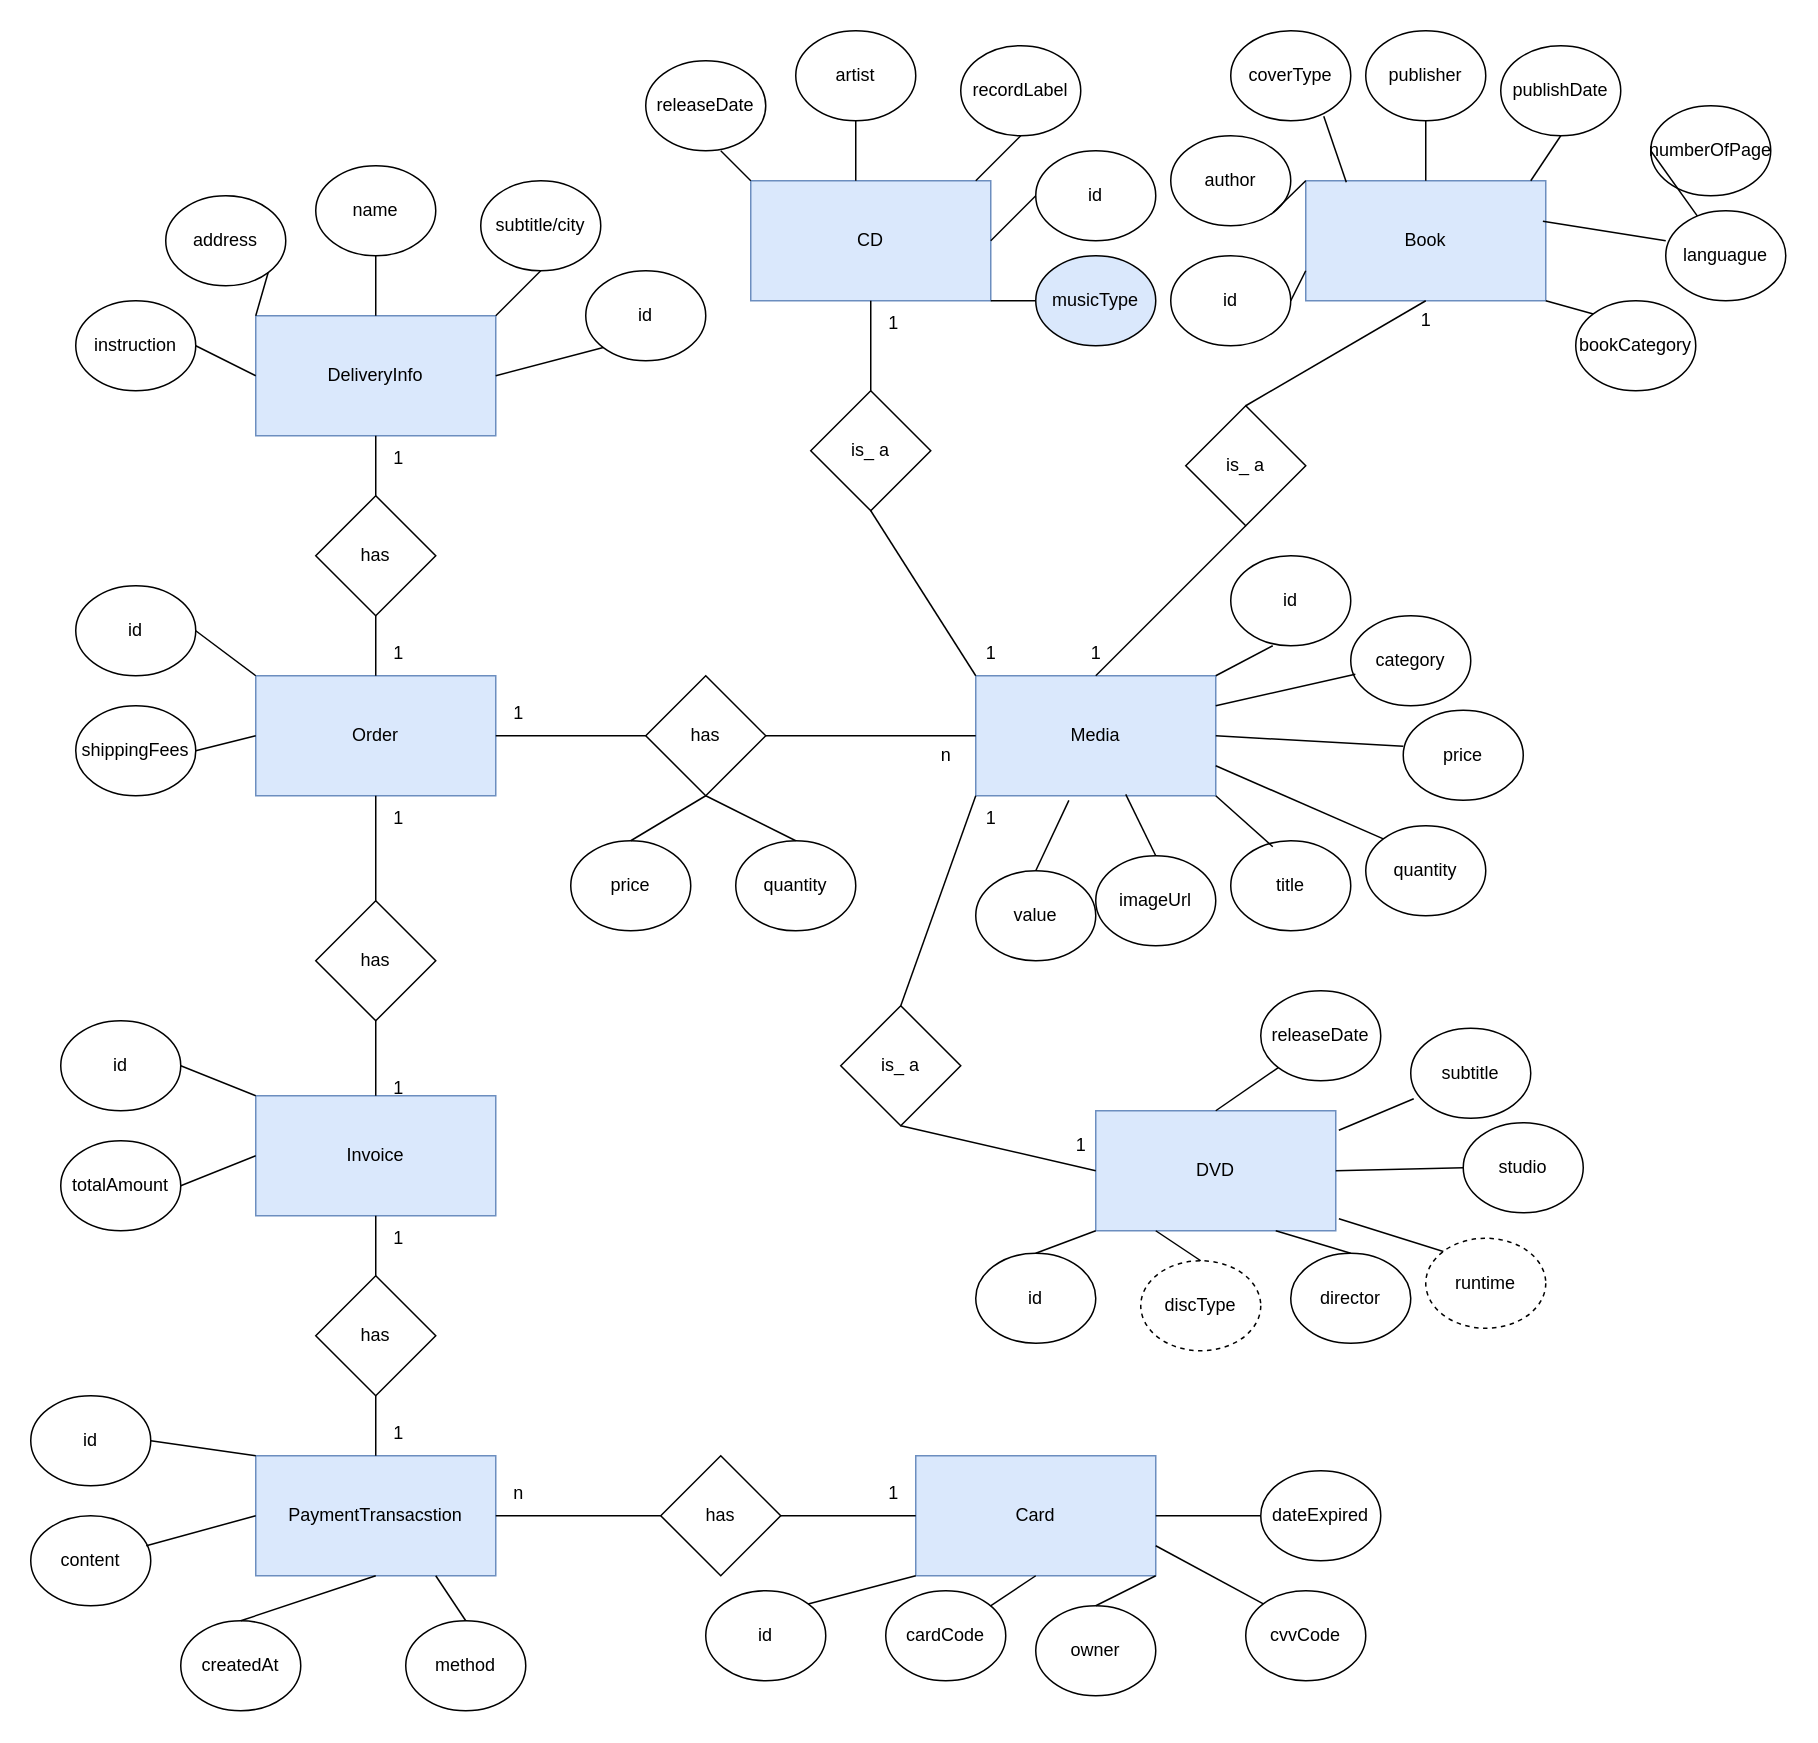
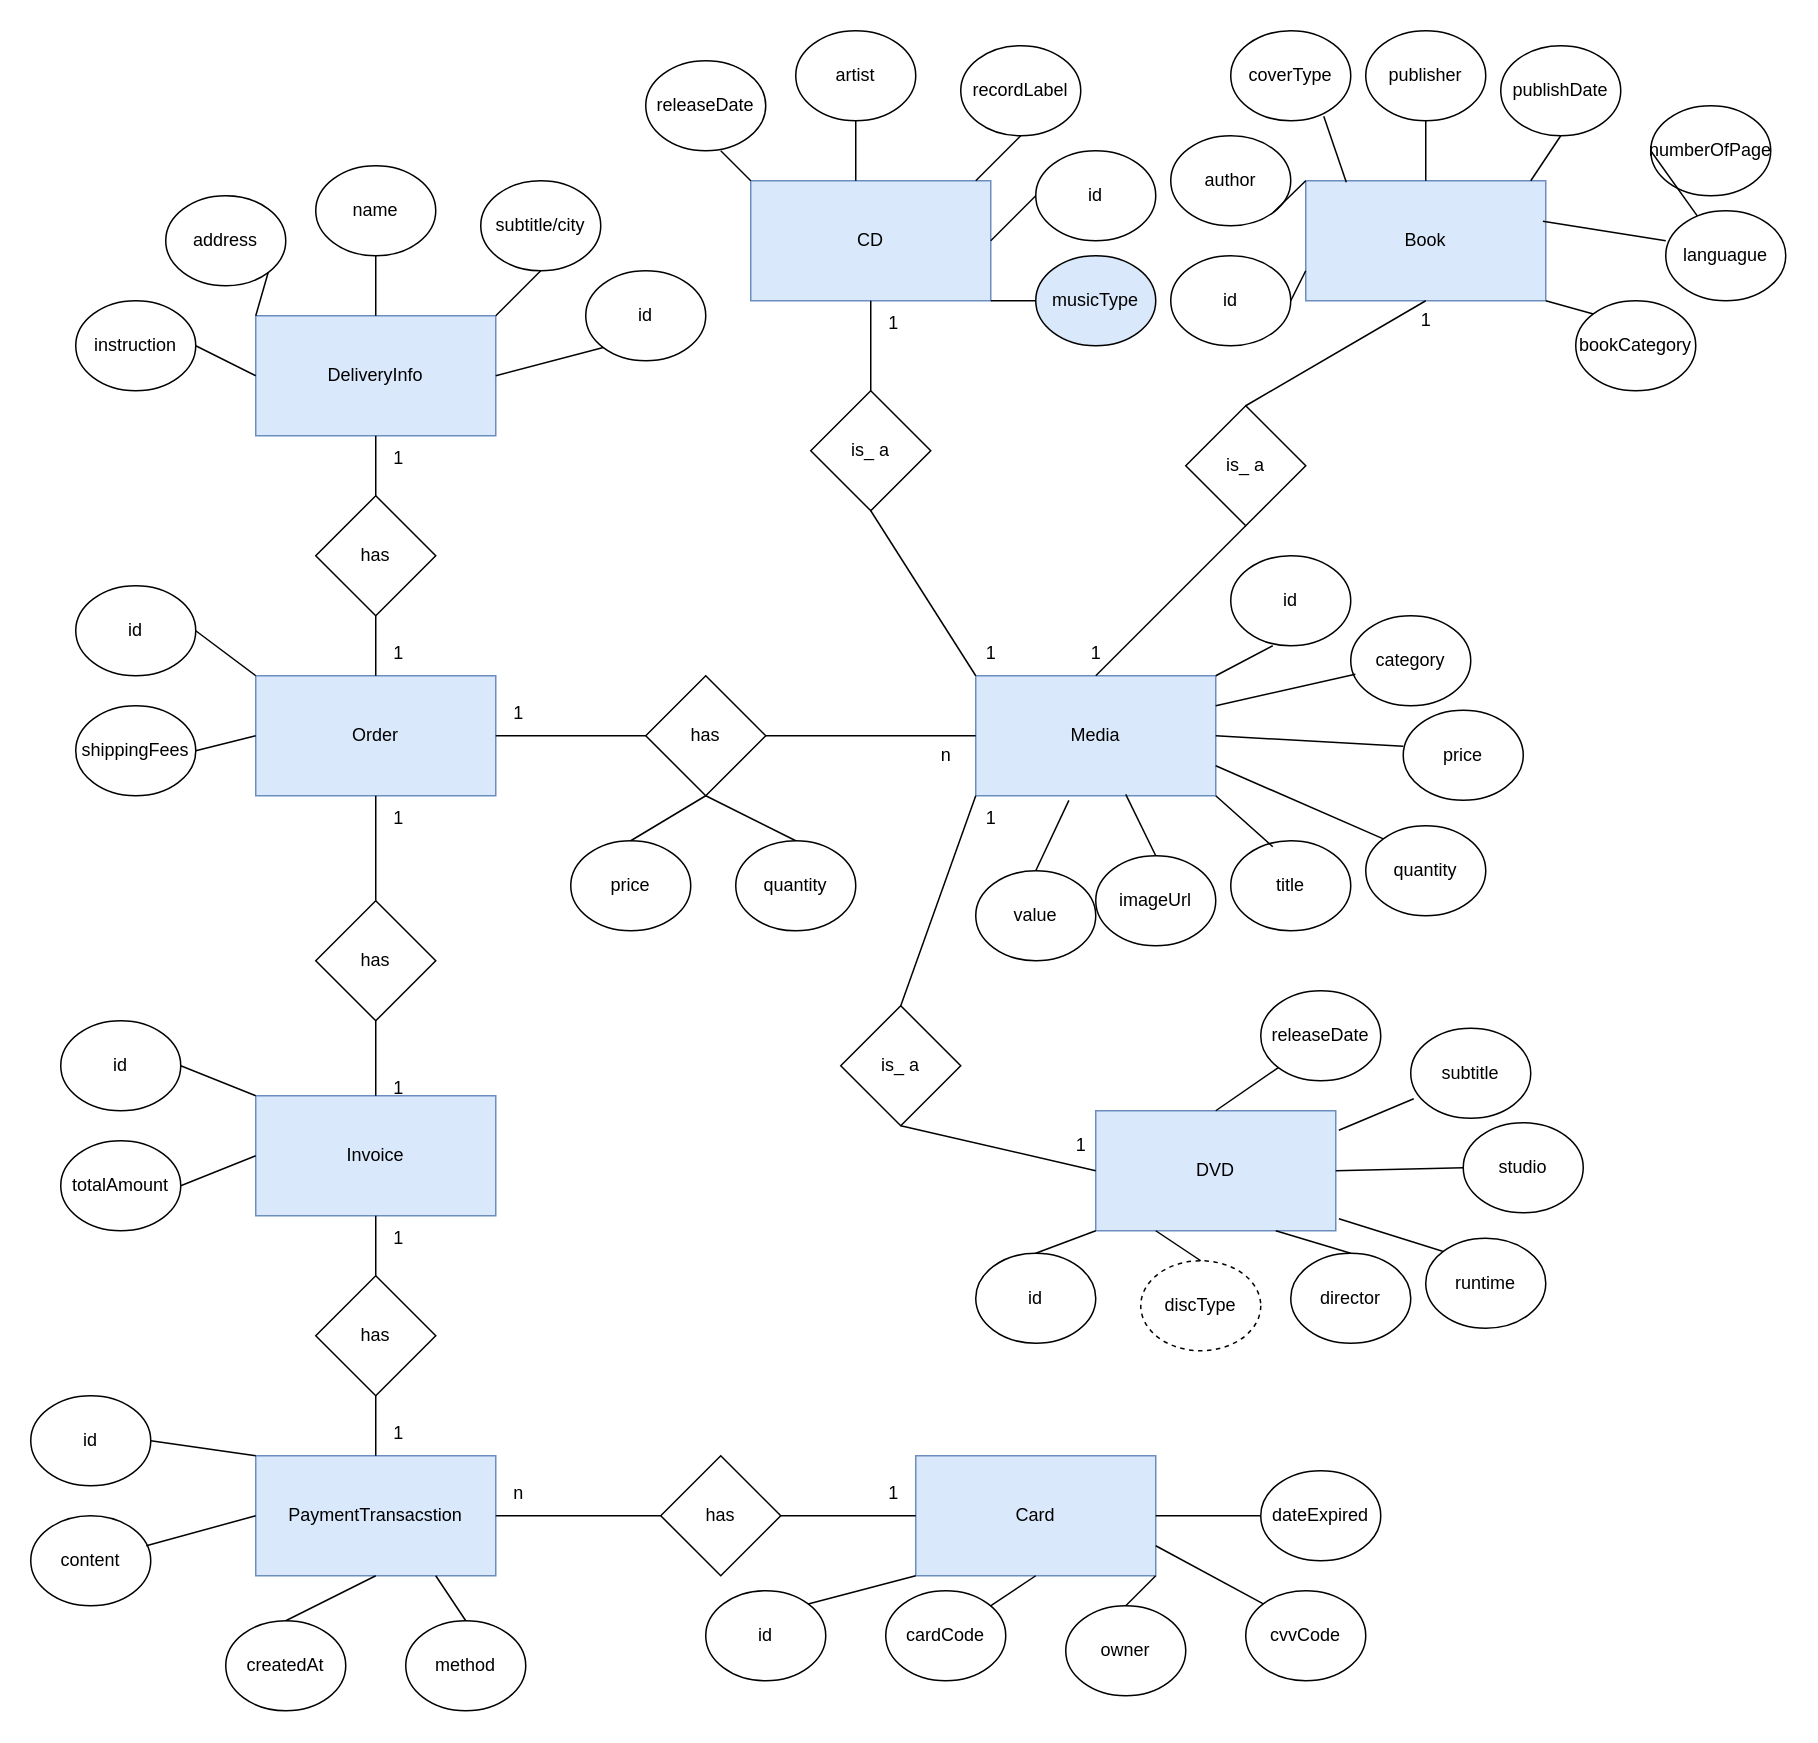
(1486, 1283) -> (1486, 1283)
(1096, 1651) -> (1126, 1651)
(241, 1666) -> (286, 1666)
